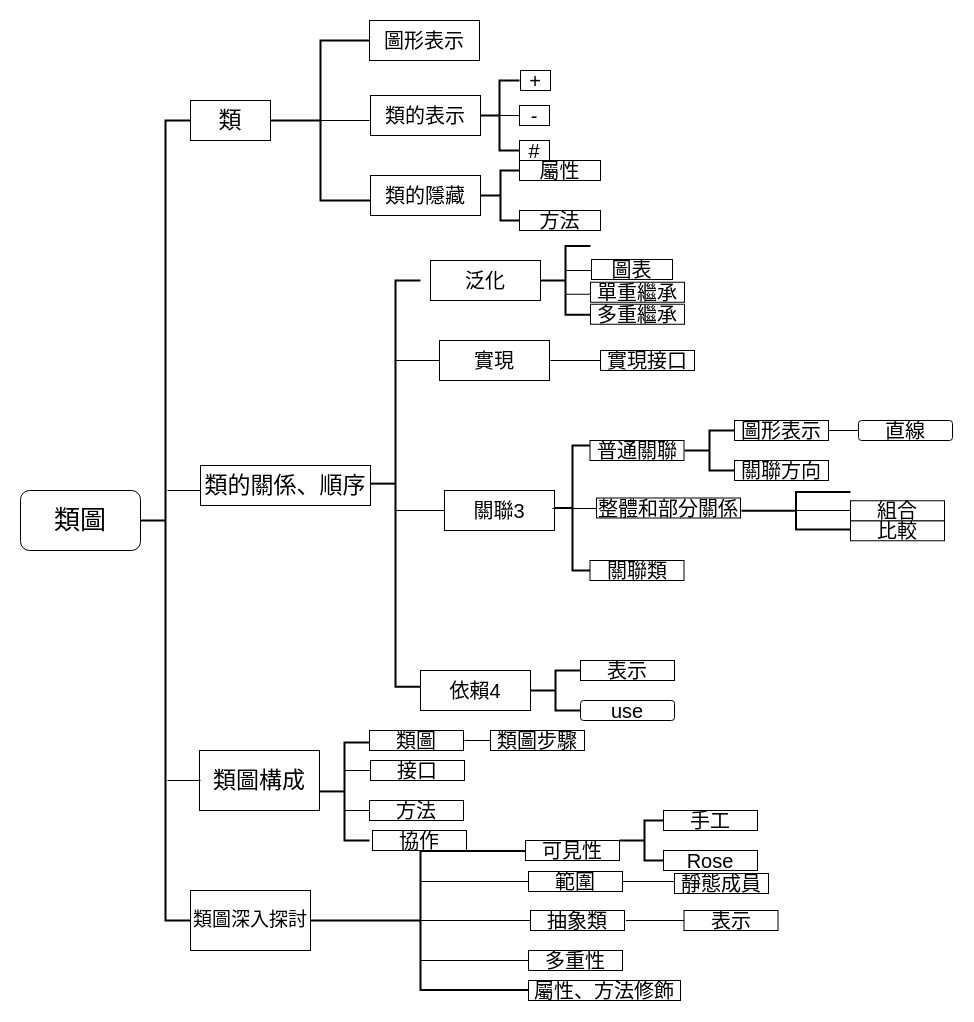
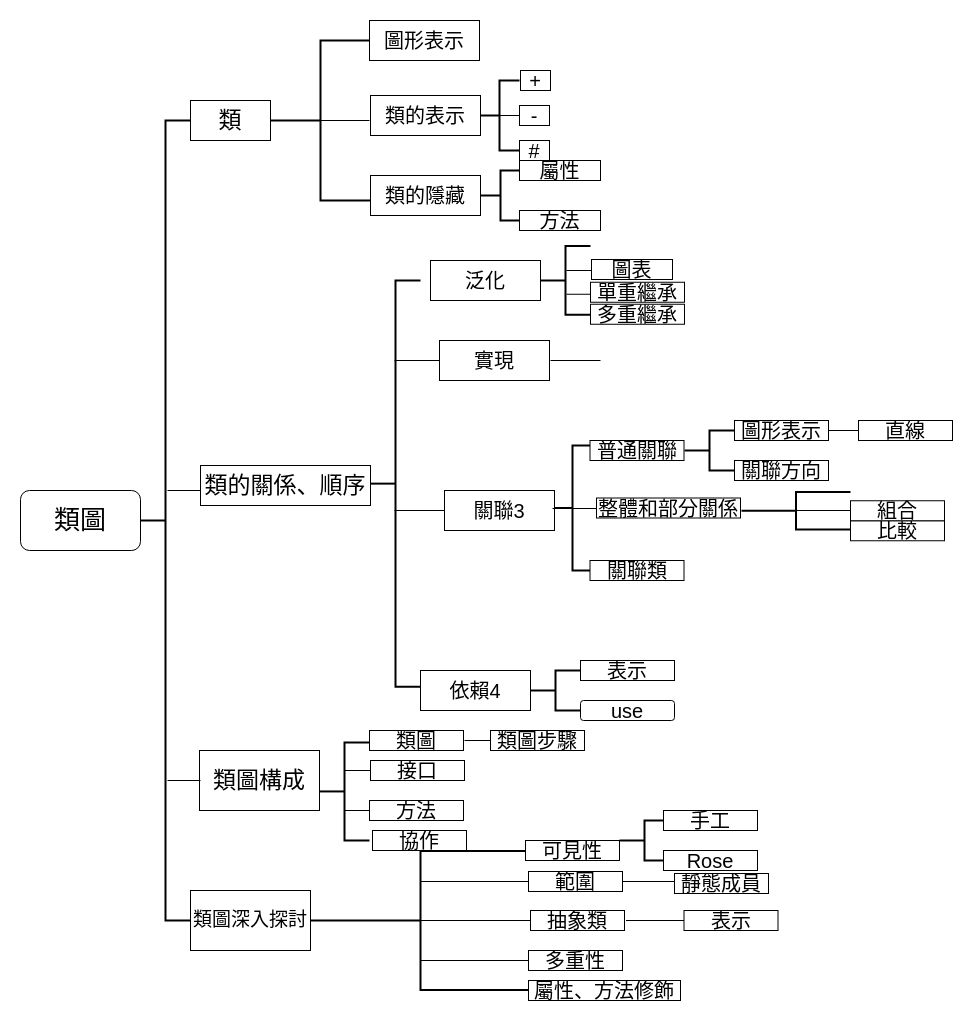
(648, 361) -> none
(906, 431) -> (906, 431)
